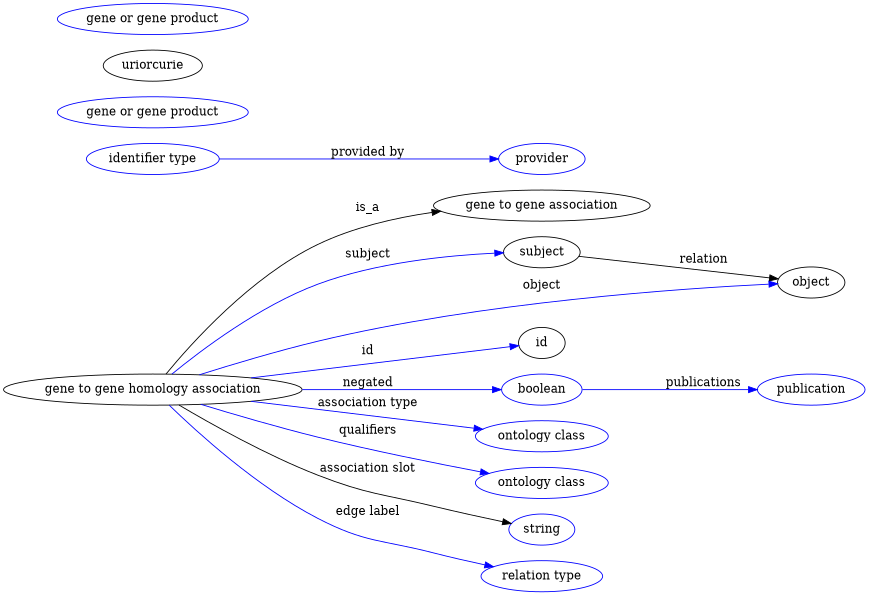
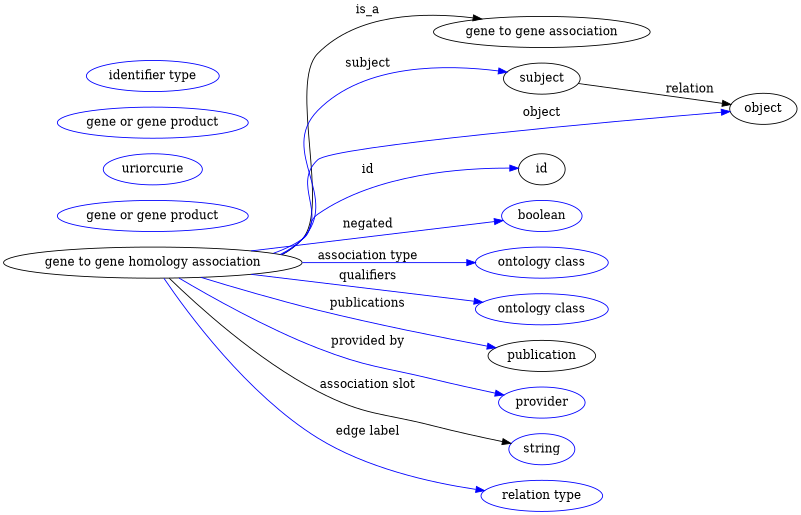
(153, 66) -> (153, 169)
(354, 159) -> (331, 353)
(666, 390) -> (343, 316)
(811, 390) -> (542, 356)
